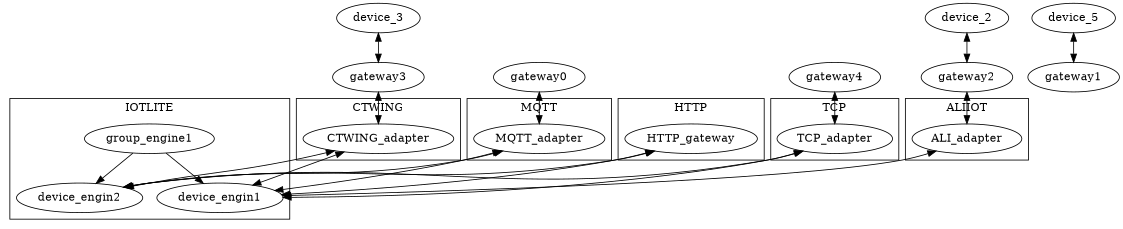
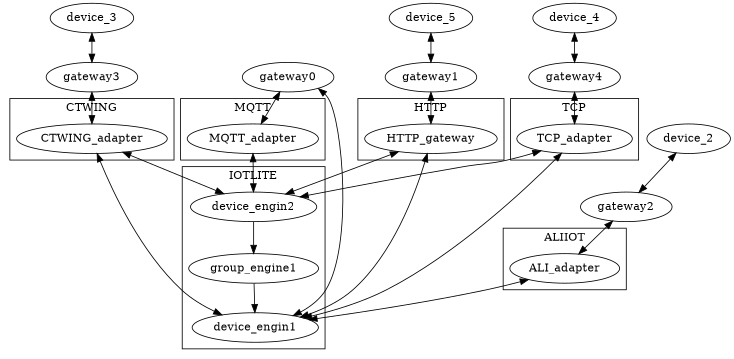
none -> (575, 18)
none -> (431, 108)
(118, 166) -> (254, 233)
(357, 179) -> (342, 209)
